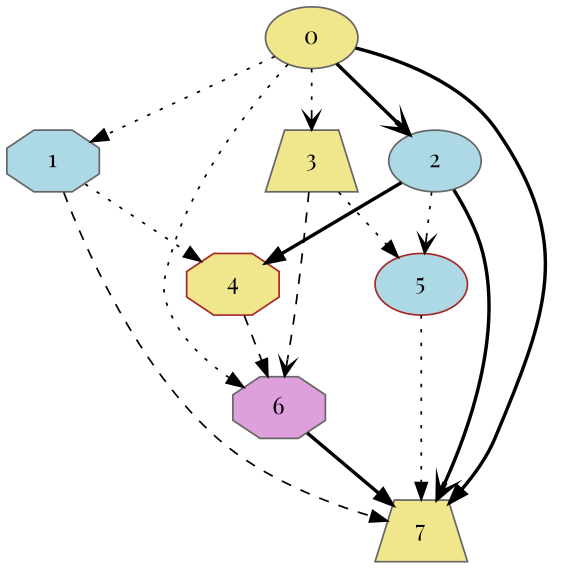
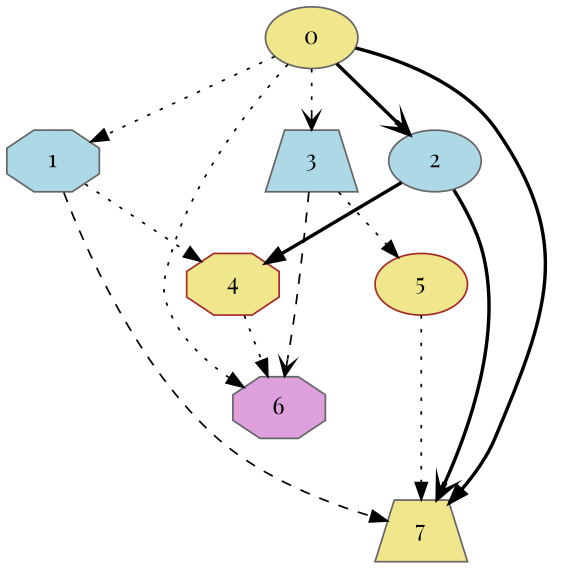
(312, 161) -> (312, 161)
(429, 214) -> none
(421, 284) -> (421, 284)
(253, 338) -> (253, 338)
(343, 463) -> none
